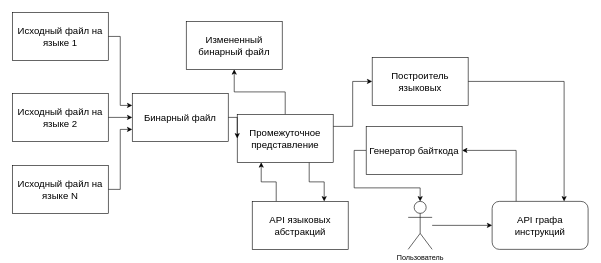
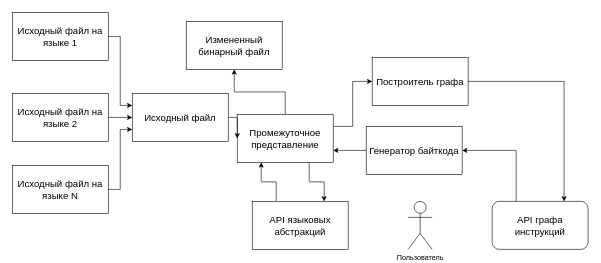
(420, 81) -> (420, 81)
(180, 117) -> (180, 117)
(354, 187) -> (346, 150)
(460, 225) -> none
